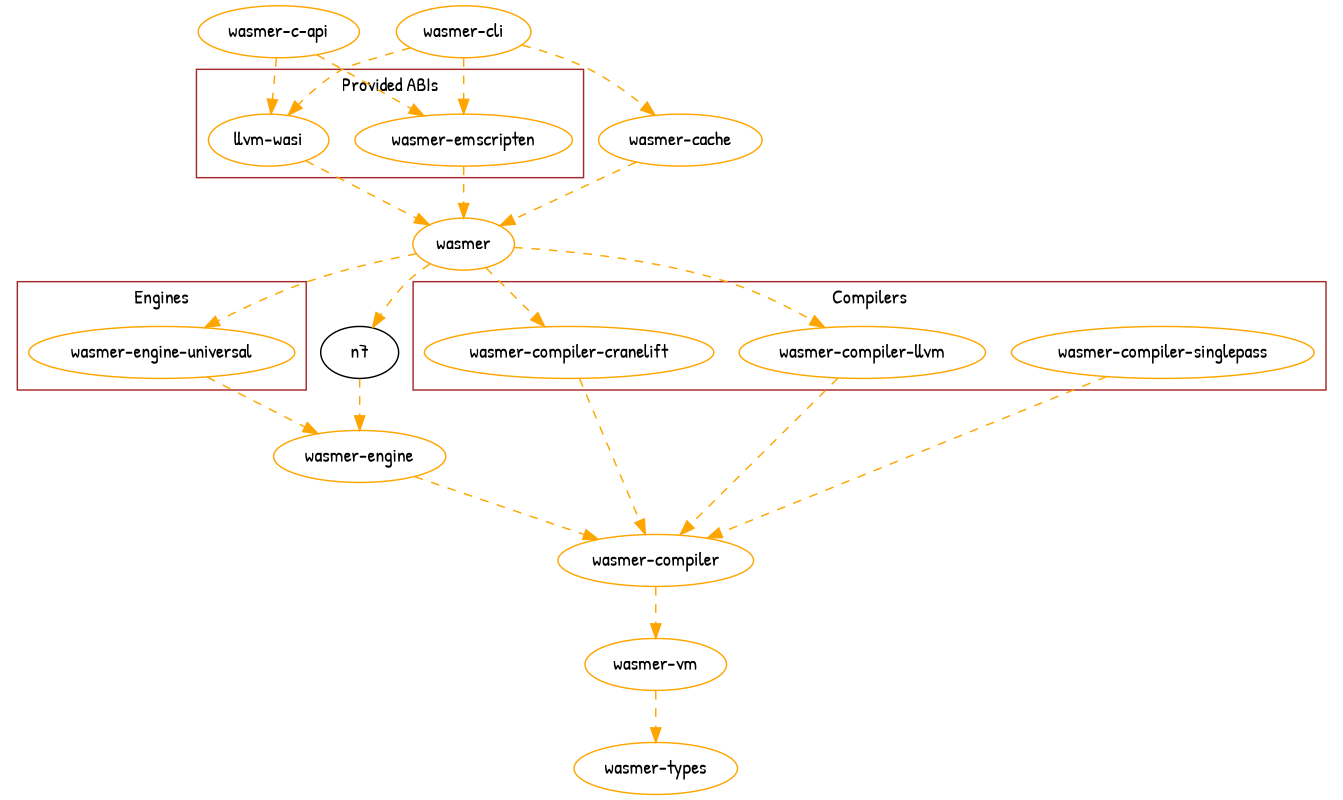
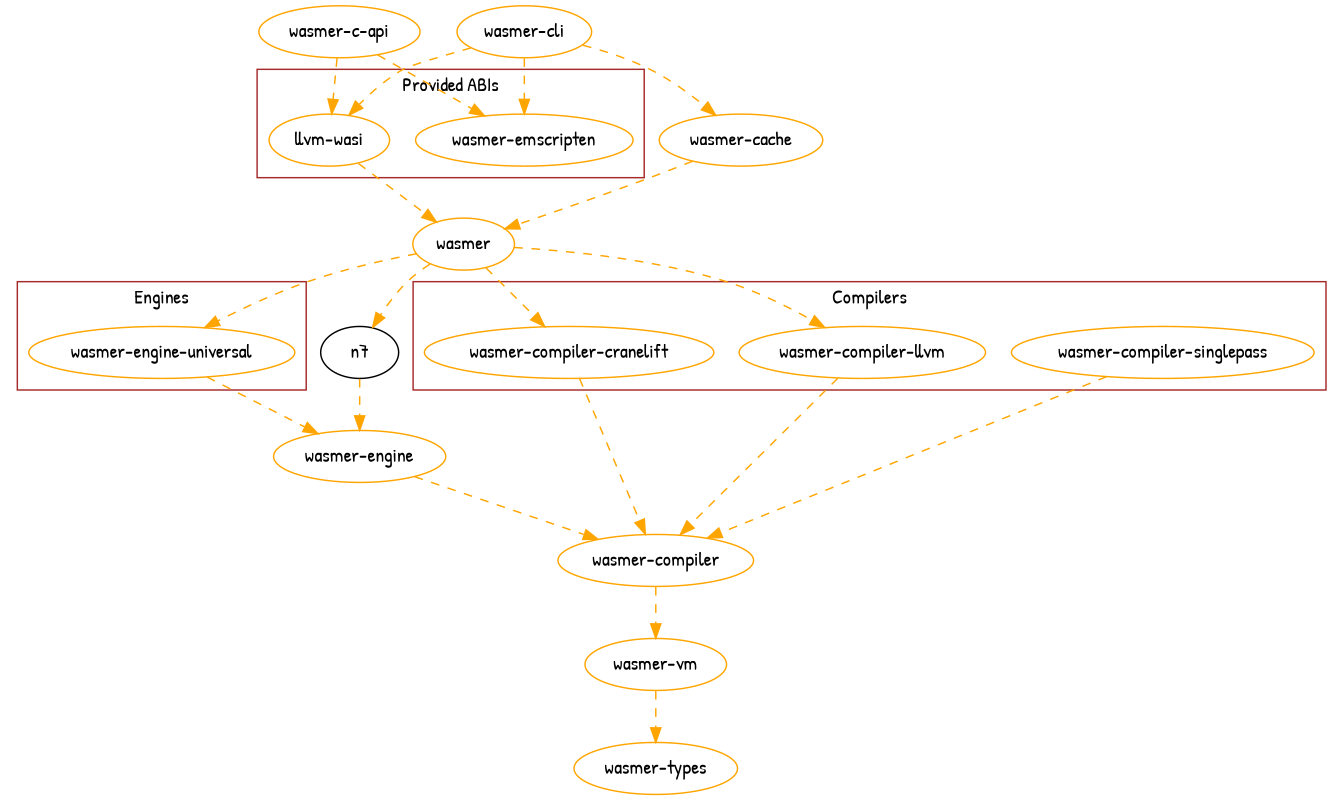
(464, 187) -> none
